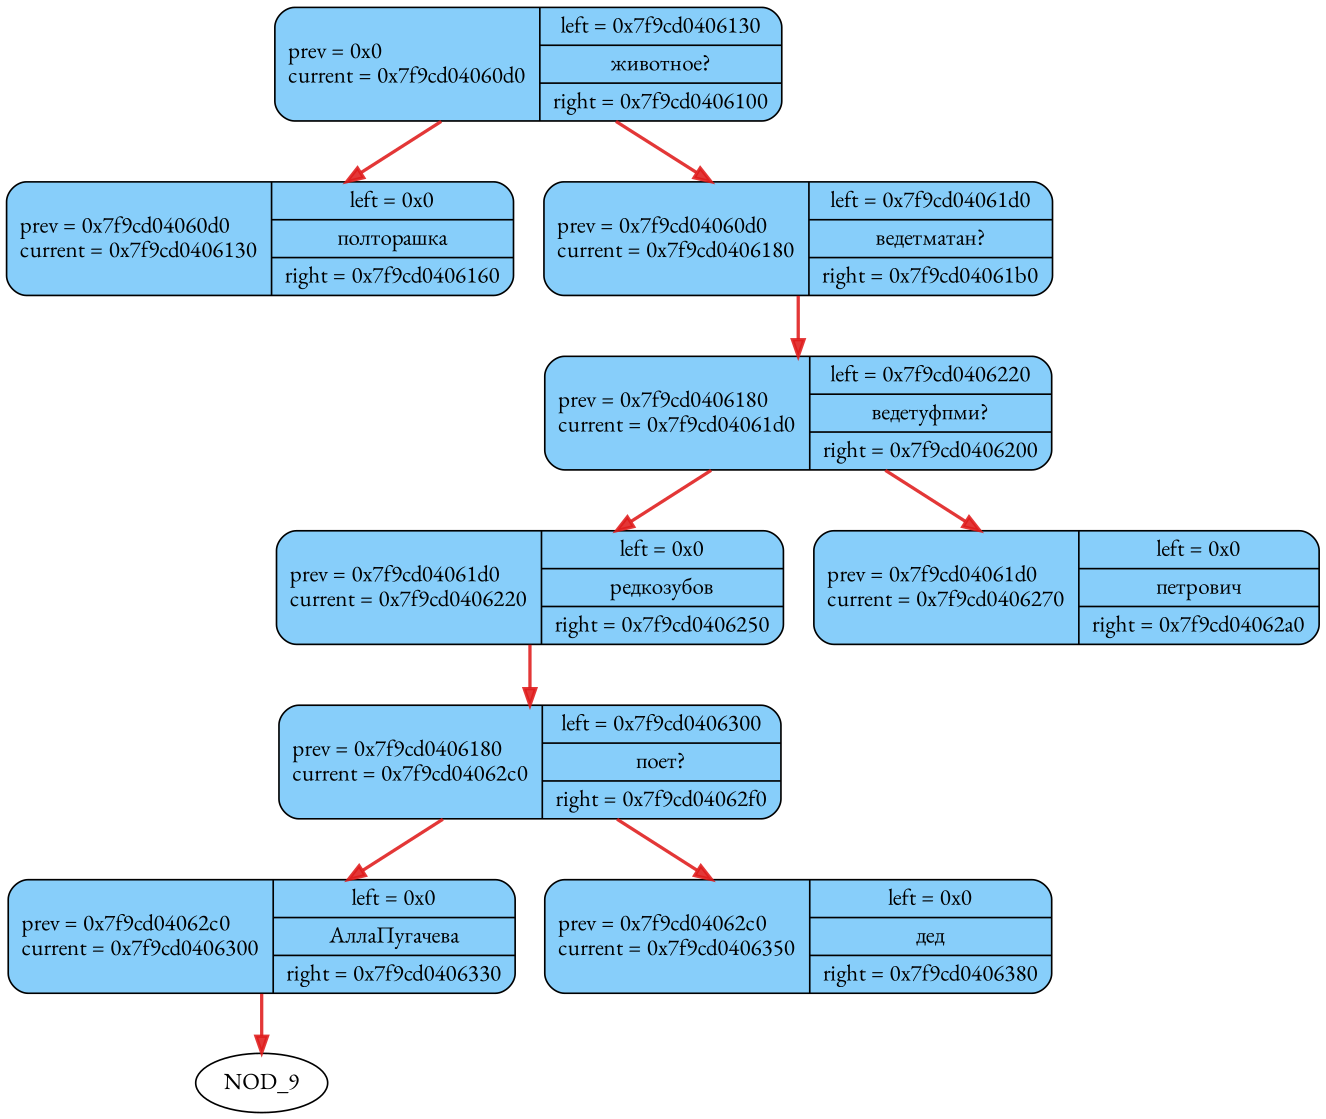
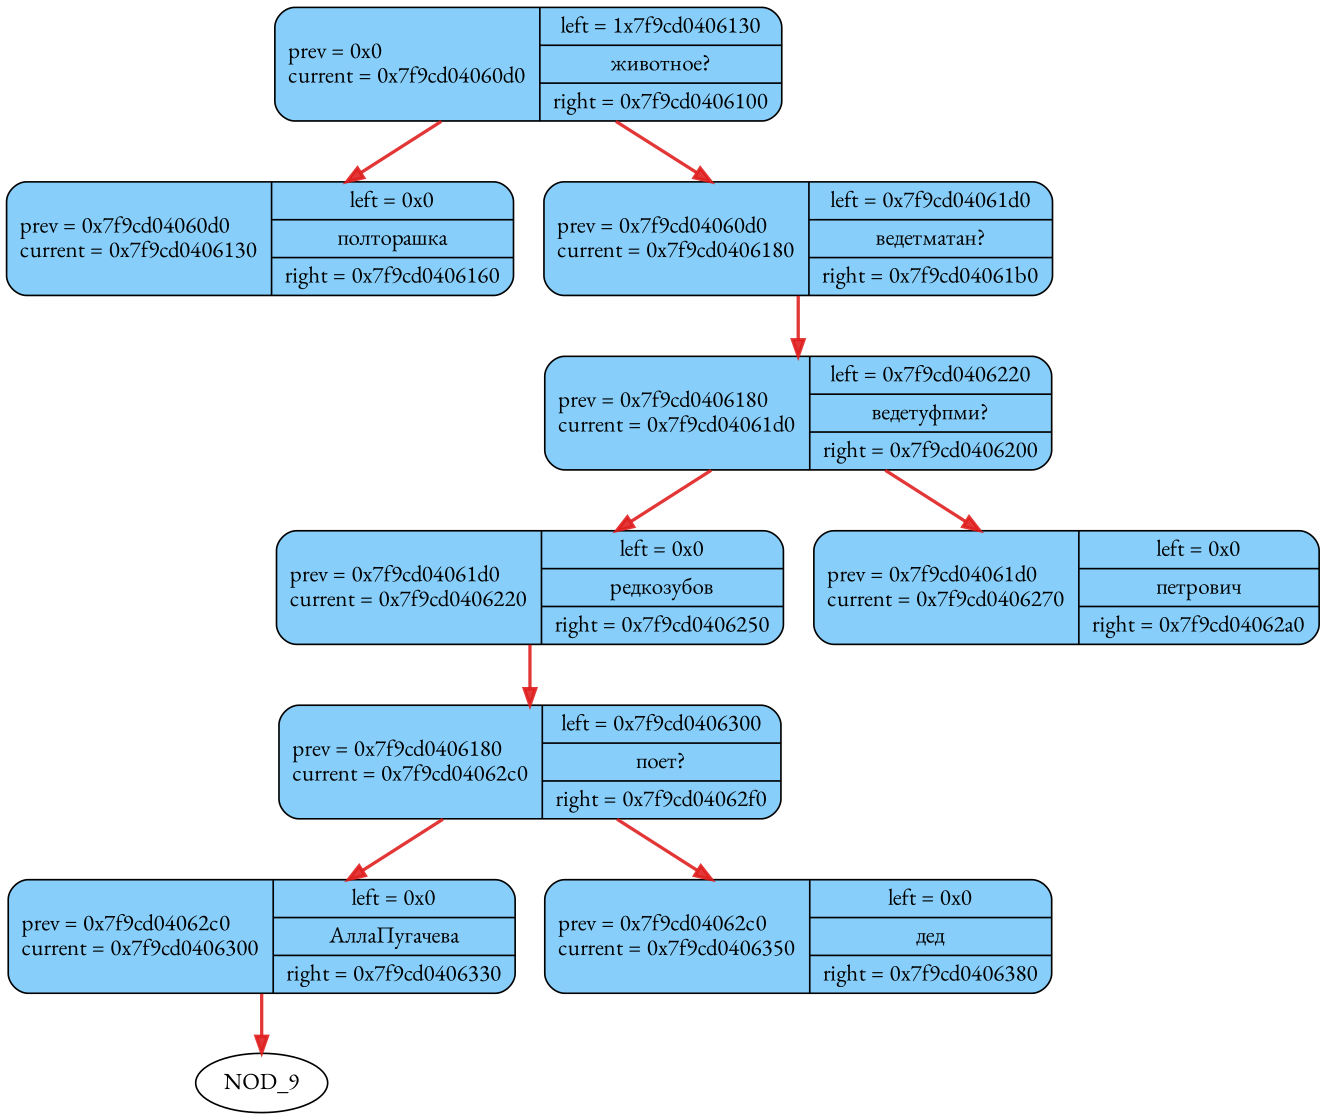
(661, 26) -> (661, 26)
